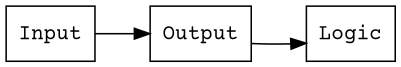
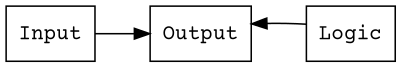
(271, 44) -> (287, 23)
